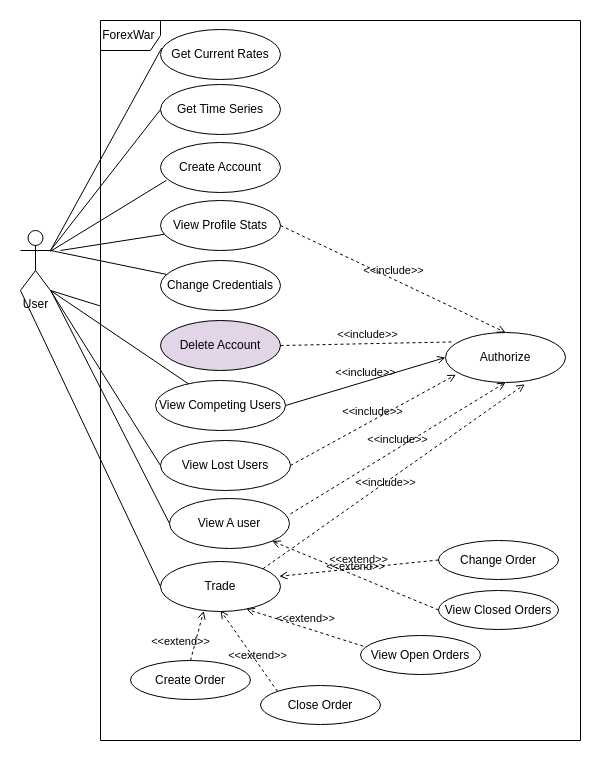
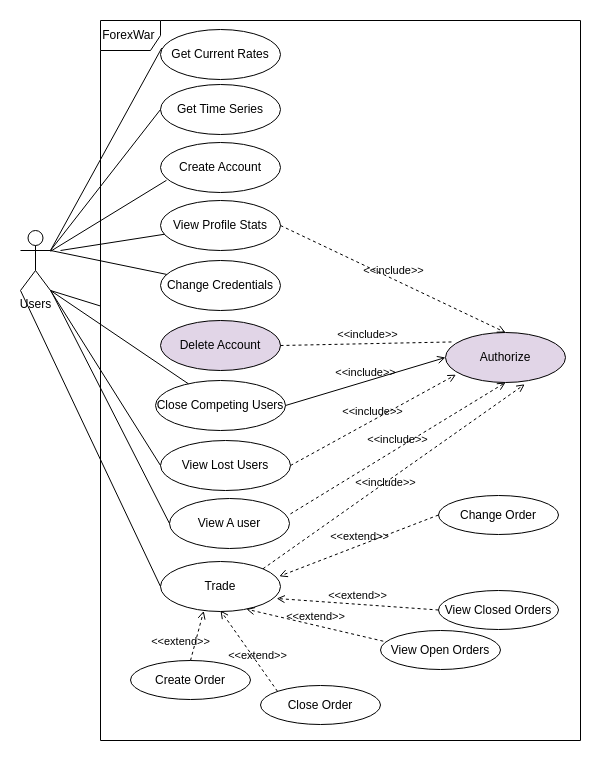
(36, 305) -> (36, 305)
(506, 358) -> (506, 358)
(221, 406) -> (221, 406)
(499, 560) -> (499, 515)
(354, 575) -> (356, 604)
(421, 655) -> (441, 650)
